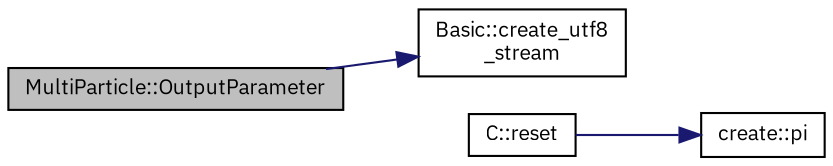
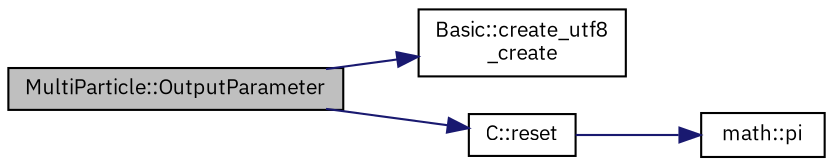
(522, 43) -> (522, 43)
none -> (387, 117)
(763, 135) -> (763, 135)
